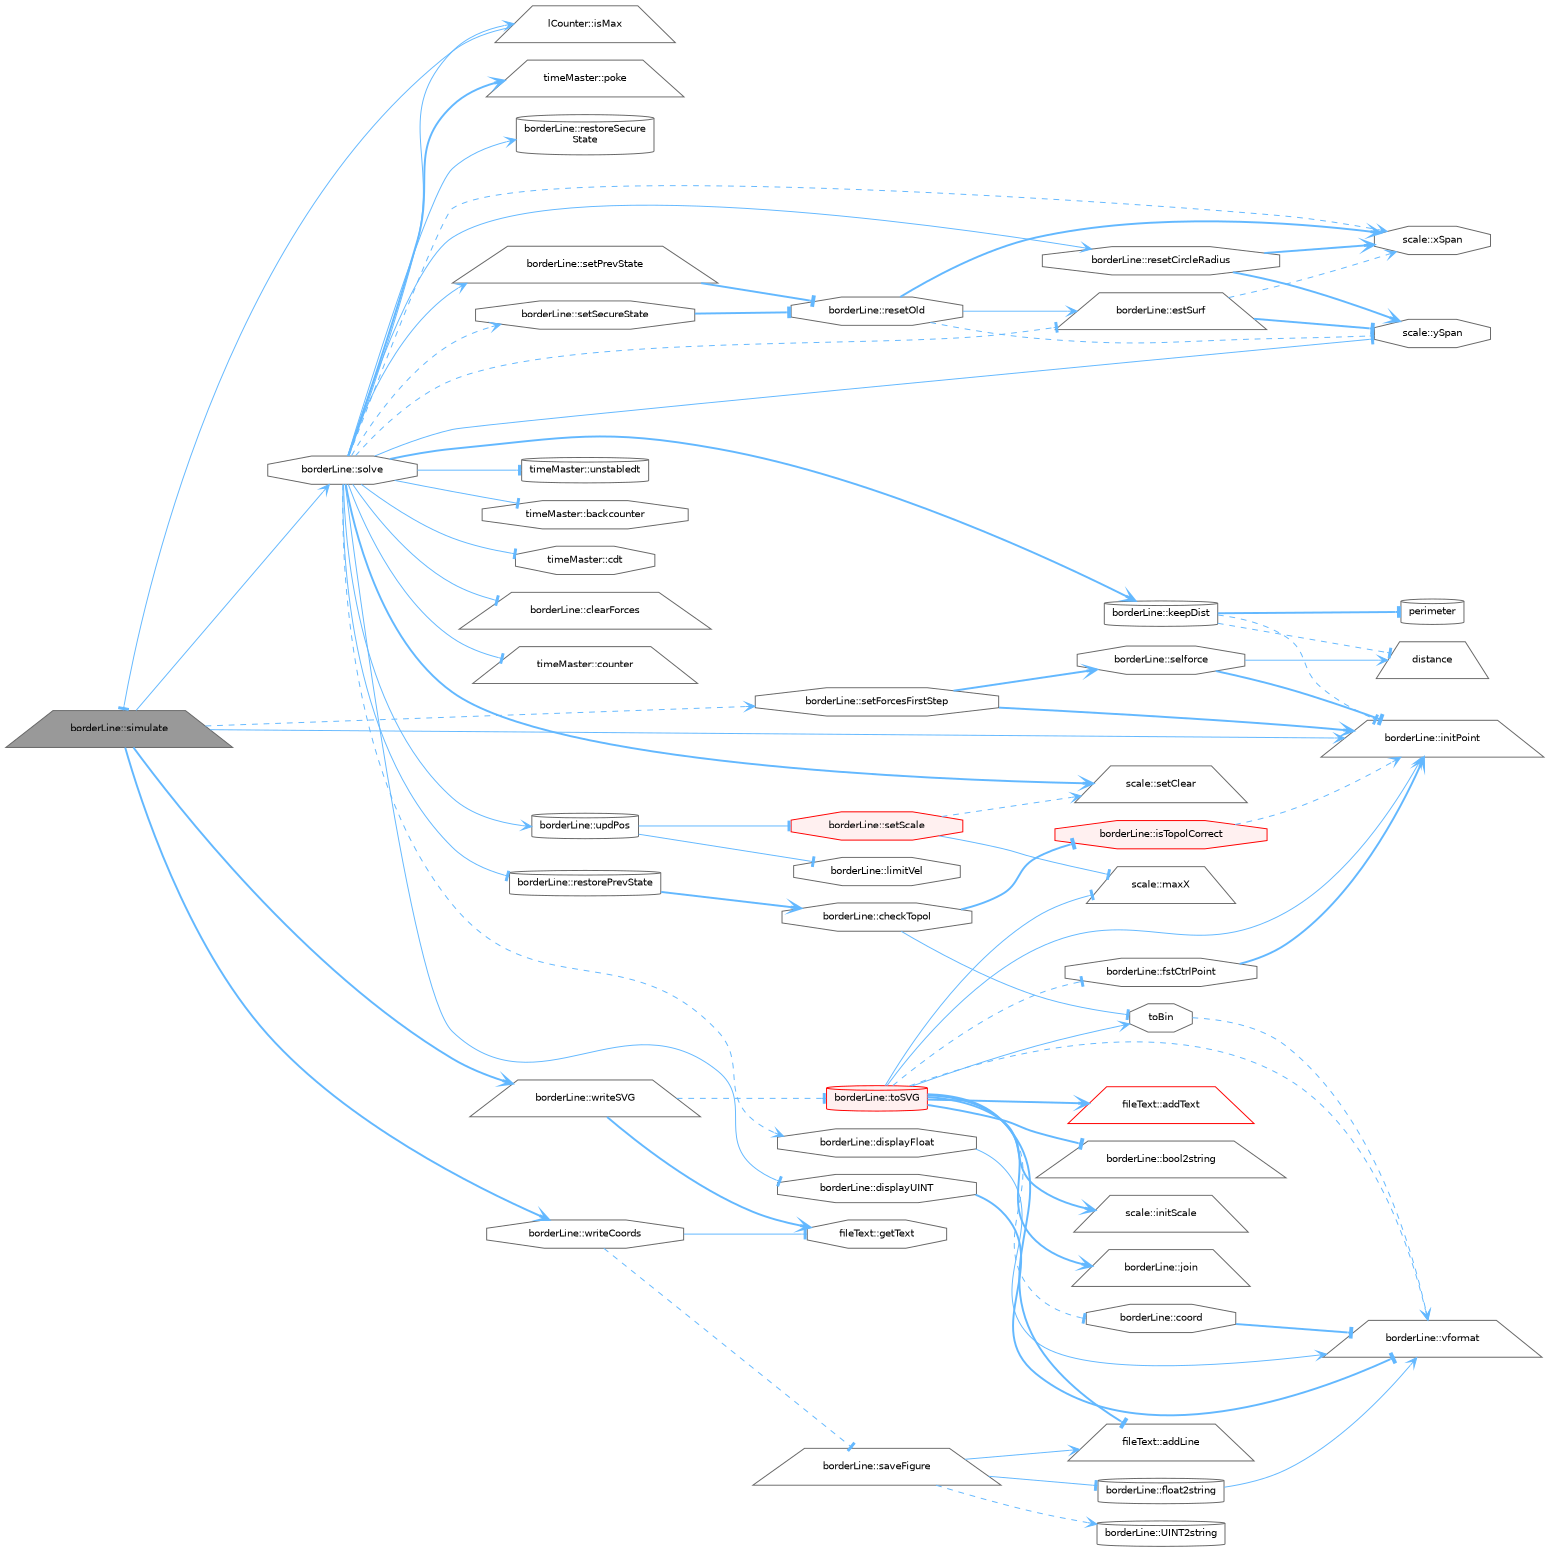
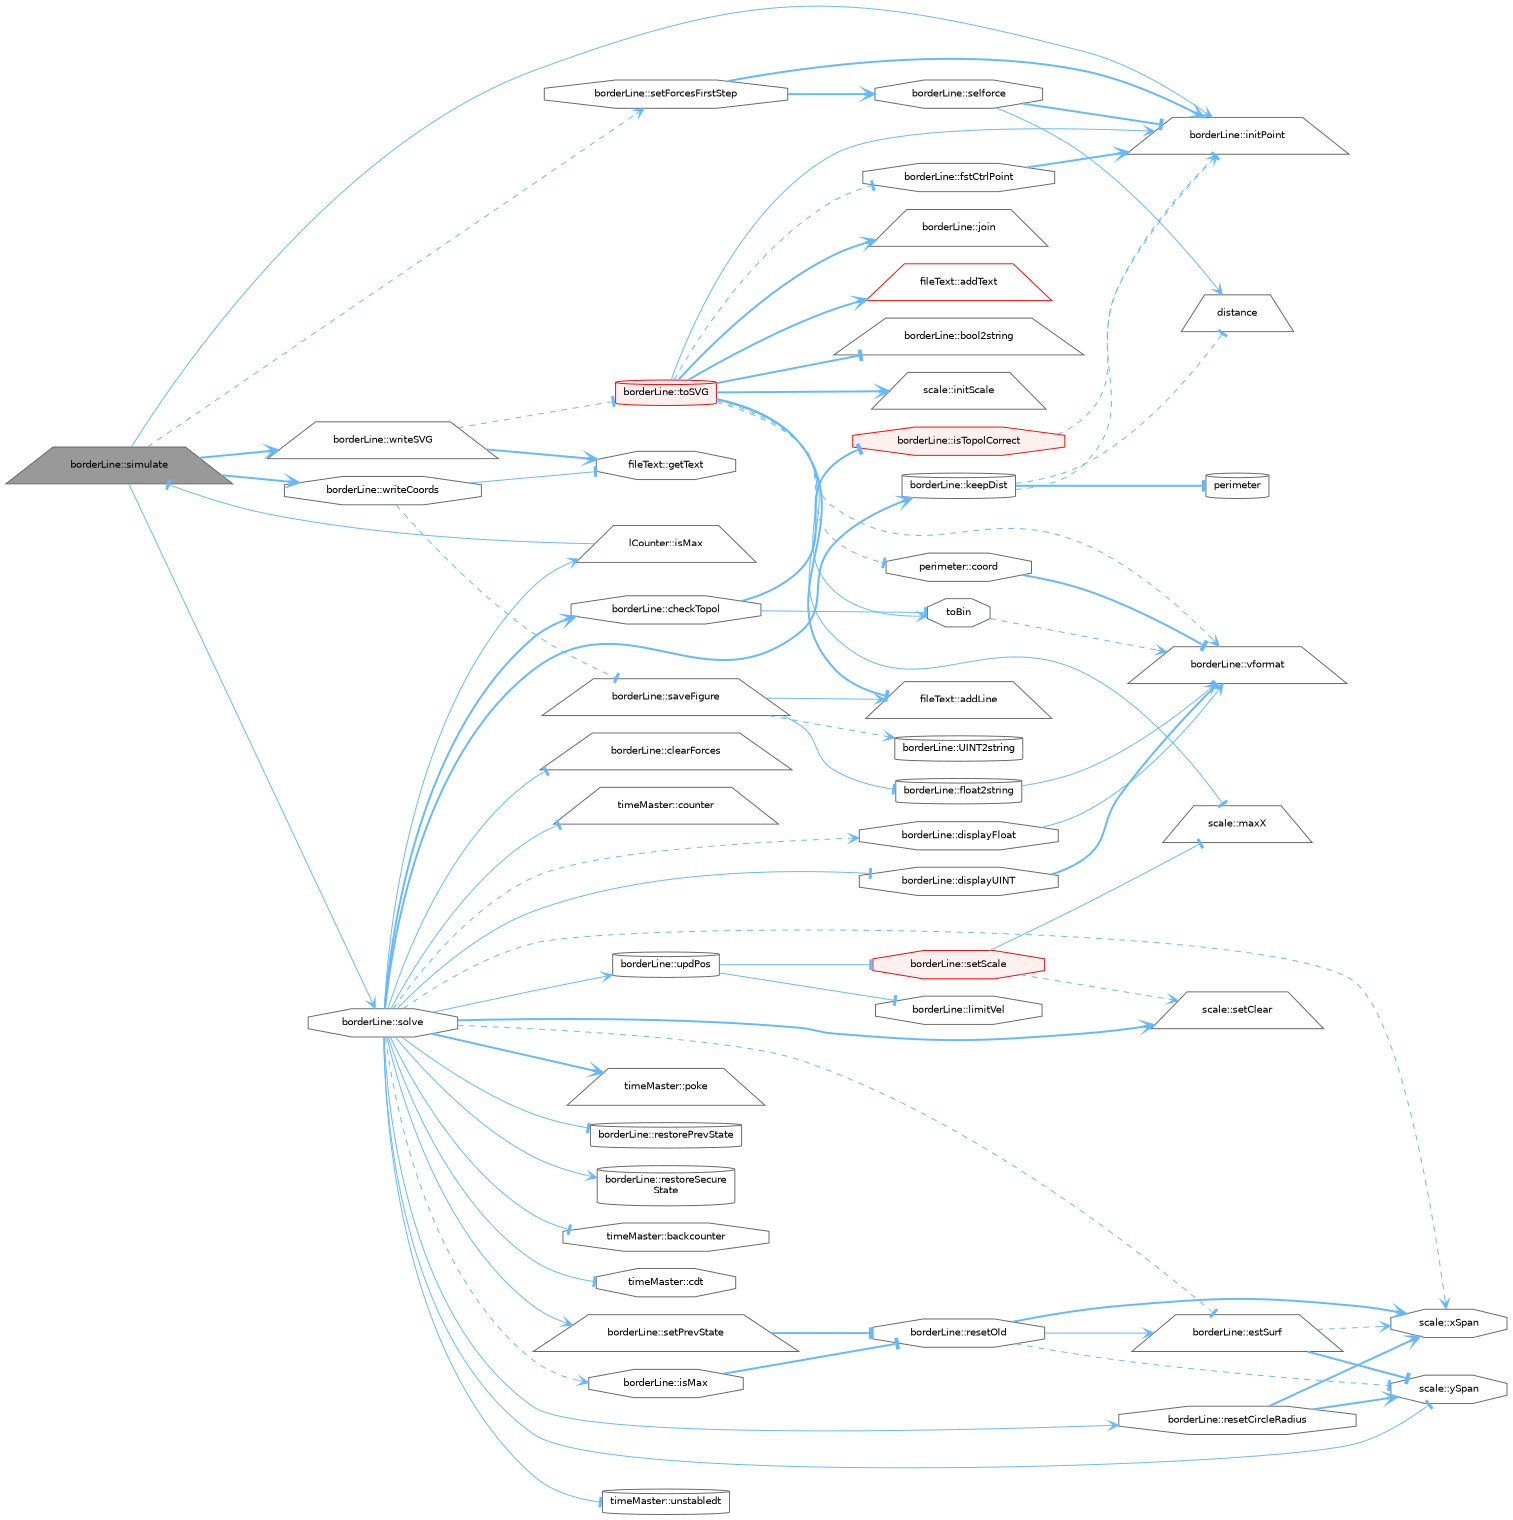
(585, 315) -> (666, 1384)
(726, 900) -> (432, 791)
(1161, 1318) -> (959, 567)
